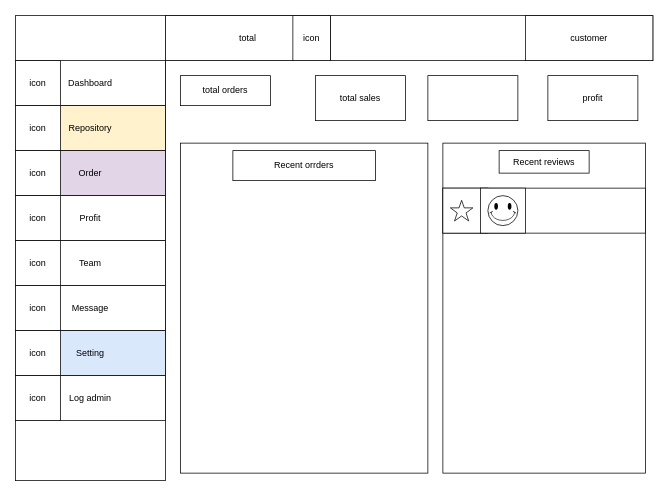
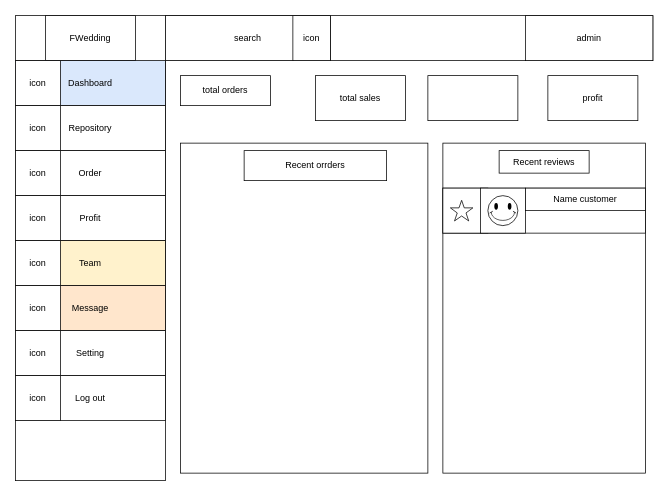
none -> (90, 38)
(248, 38) -> (248, 38)
(589, 38) -> (589, 38)
(90, 83) -> (90, 83)
(90, 128) -> (90, 128)
(304, 165) -> (315, 165)
(90, 173) -> (90, 173)
none -> (585, 199)
(90, 263) -> (90, 263)
(90, 308) -> (90, 308)
(90, 353) -> (90, 353)
(90, 398) -> (90, 398)
